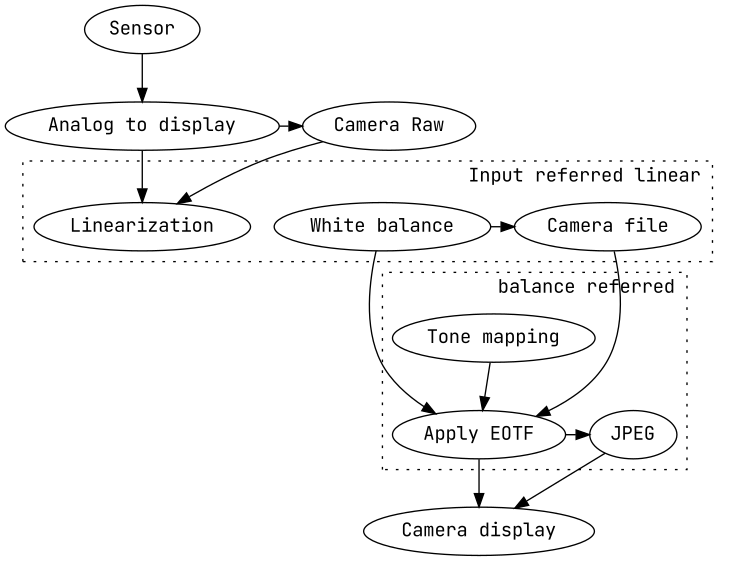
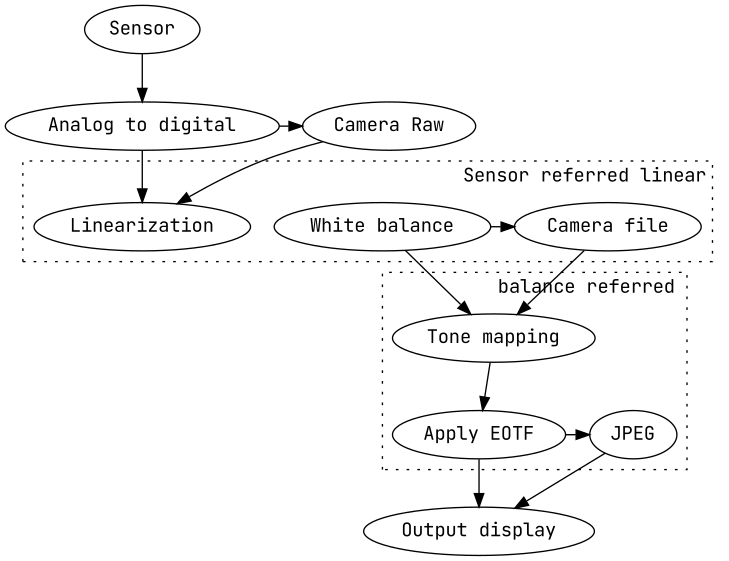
(142, 126) -> (142, 126)
(585, 176) -> (585, 176)
(373, 338) -> (437, 282)
(614, 345) -> (552, 282)
(479, 531) -> (479, 531)
